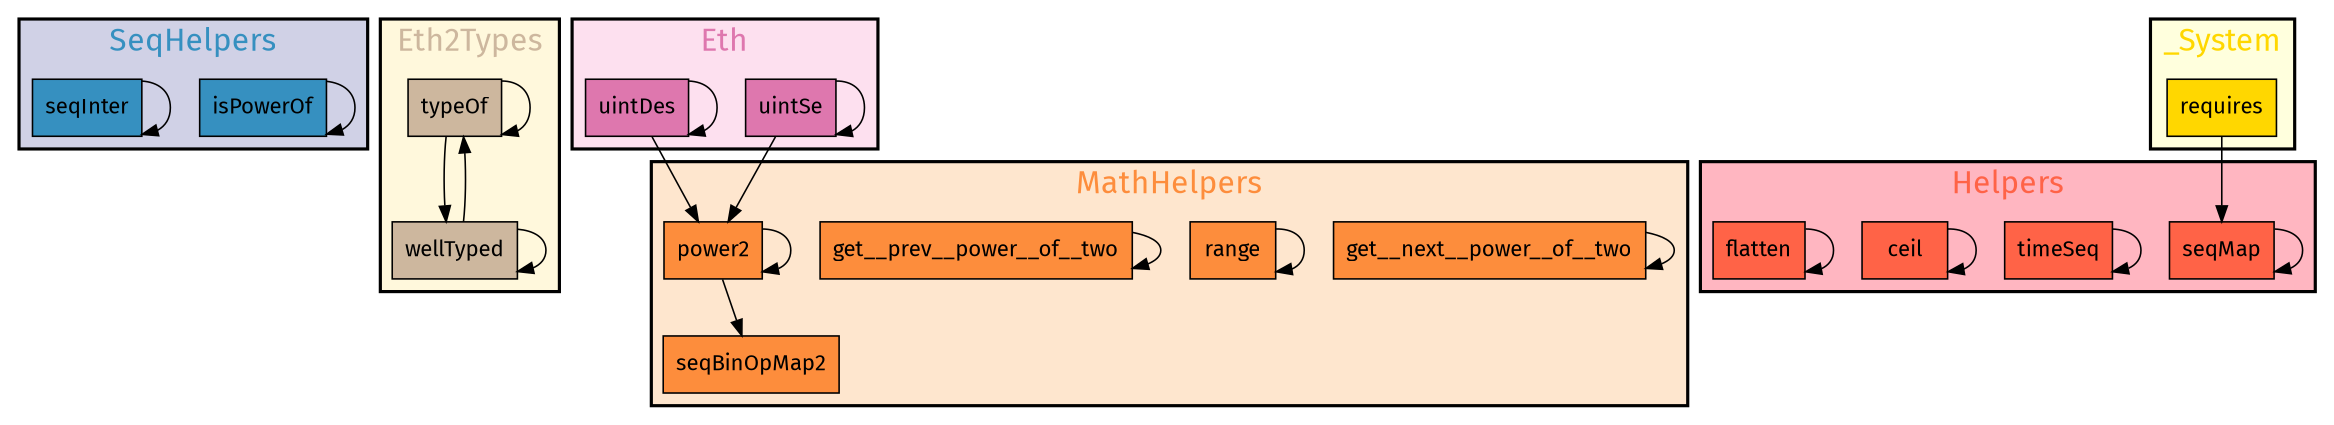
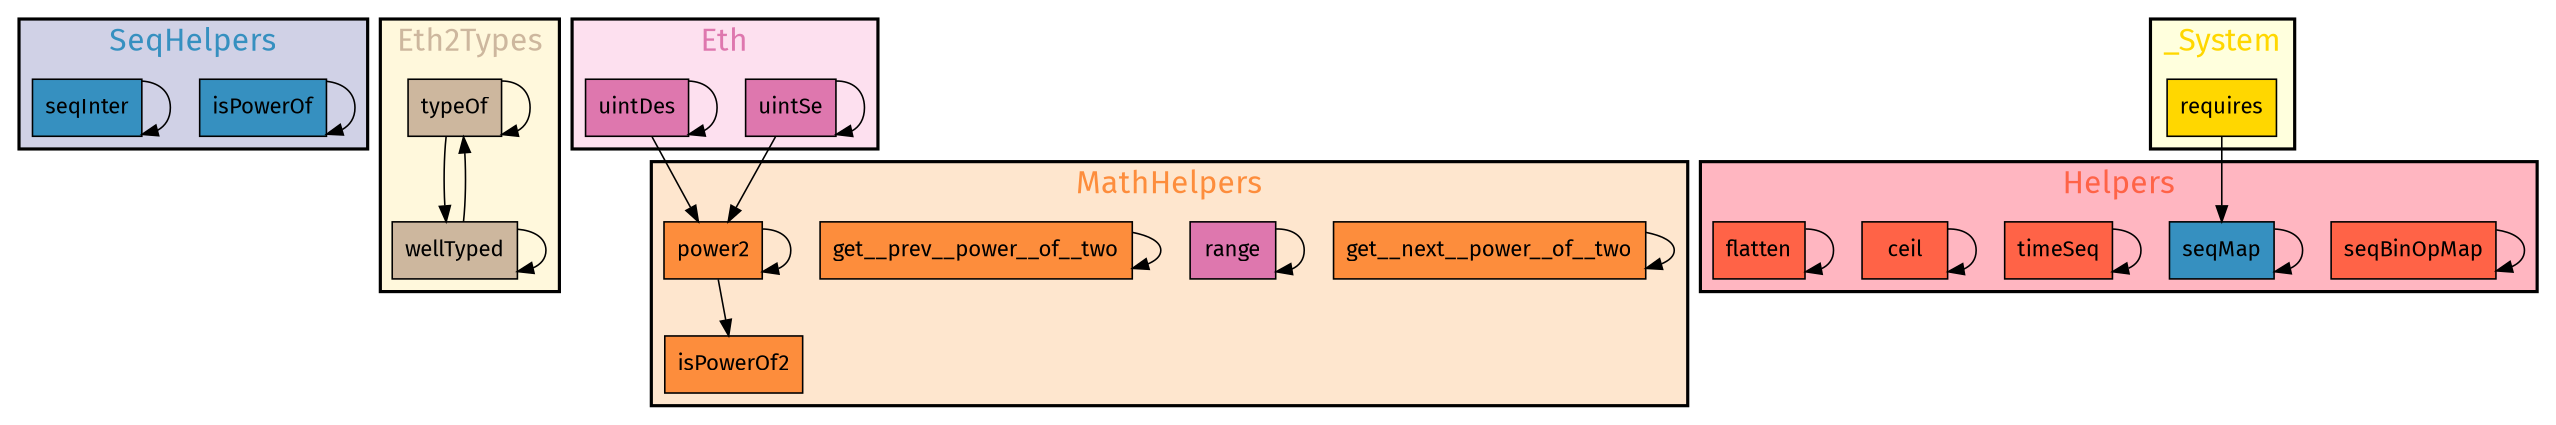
(1233, 250) -> (1233, 250)
(2222, 250) -> (2222, 250)
none -> (2414, 250)
(751, 364) -> (734, 364)
